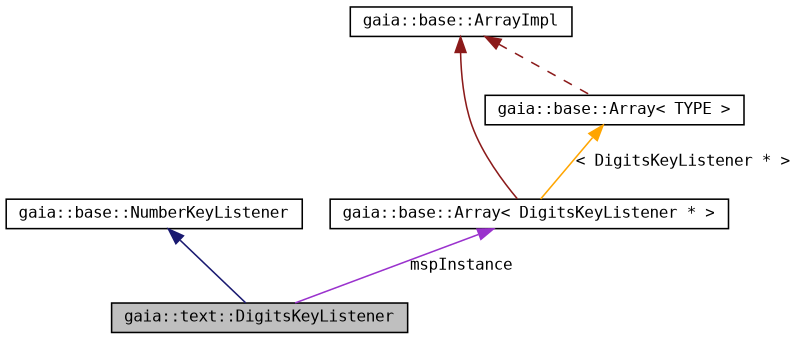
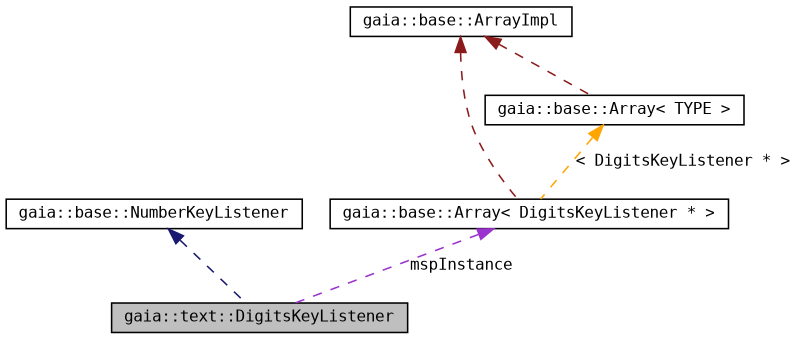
(474, 131) -> (474, 131)
(567, 168) -> (567, 168)
(387, 269) -> (387, 269)
(213, 272) -> (213, 272)
